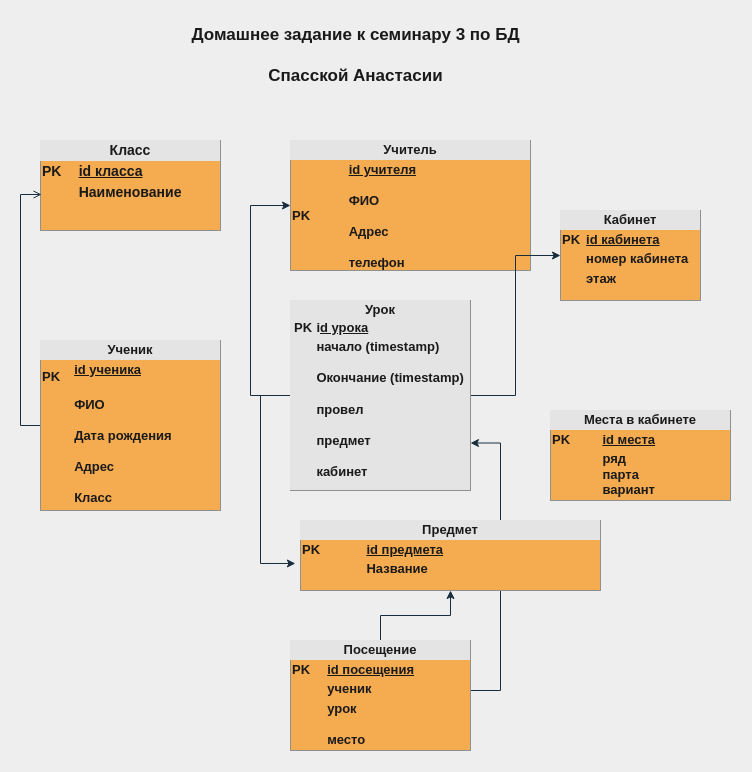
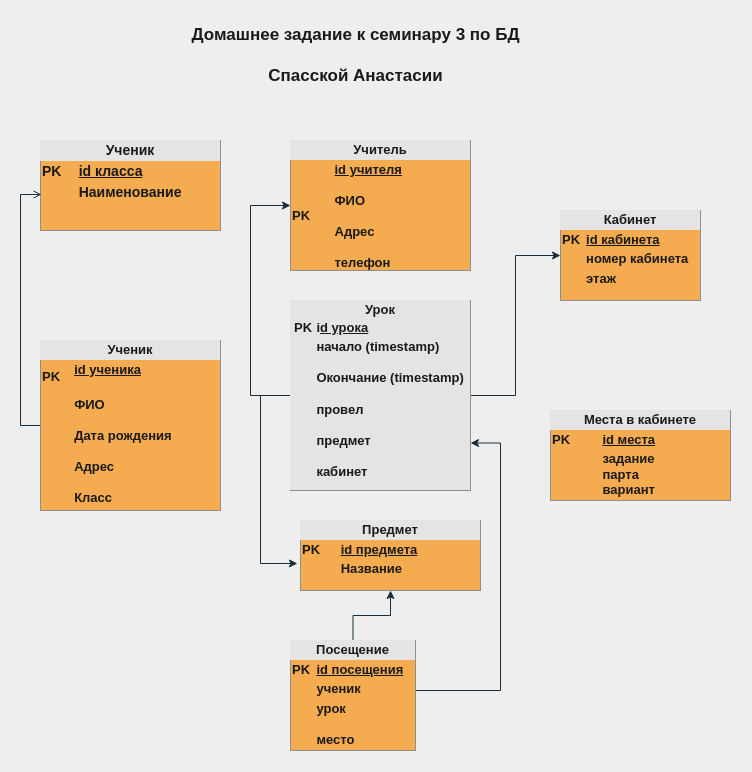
(88, 166) -> (88, 166)
(411, 206) -> (381, 206)
(605, 450) -> (605, 450)
(451, 556) -> (391, 556)
(381, 696) -> (353, 696)
